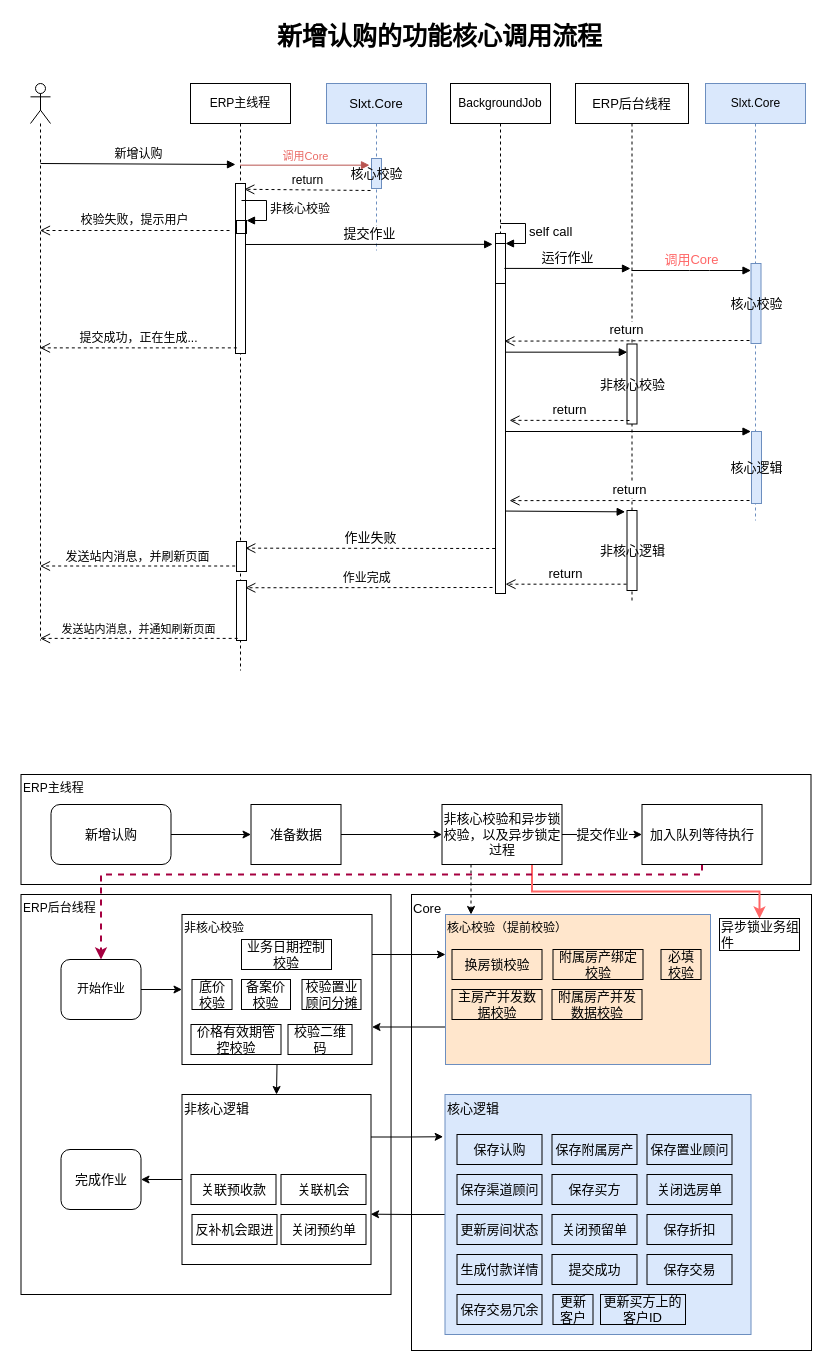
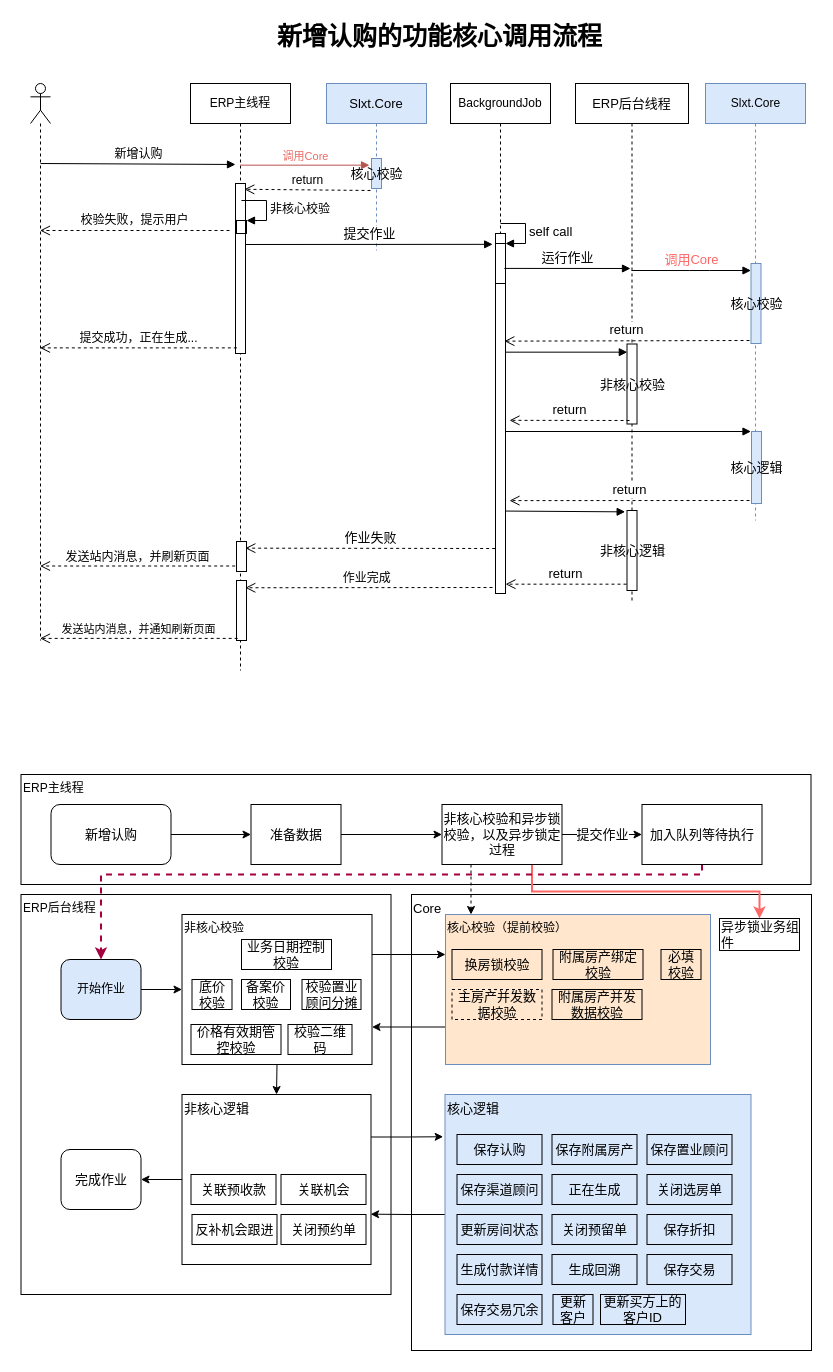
(101, 990) -> (101, 990)
(497, 1005) -> (497, 1005)
(595, 1190) -> (595, 1190)
(595, 1270) -> (595, 1270)
